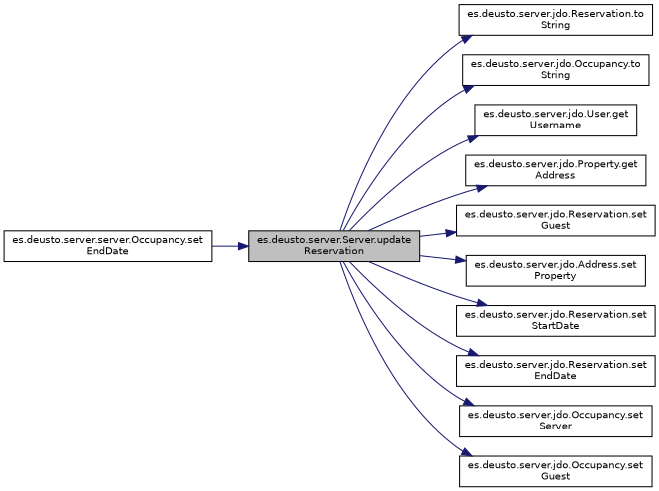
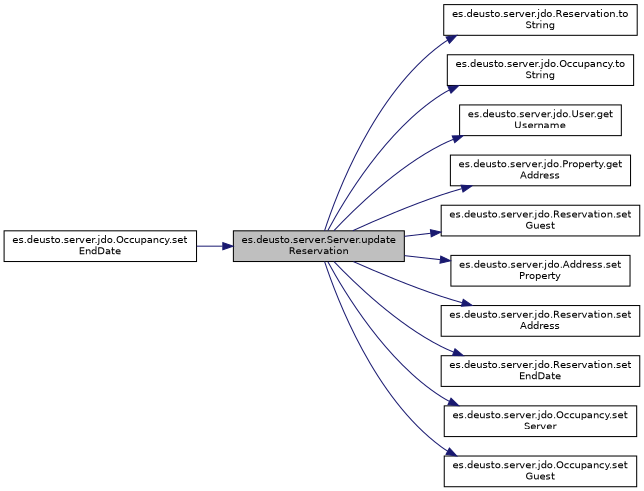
(108, 246) -> (100, 246)
(556, 321) -> (540, 321)
